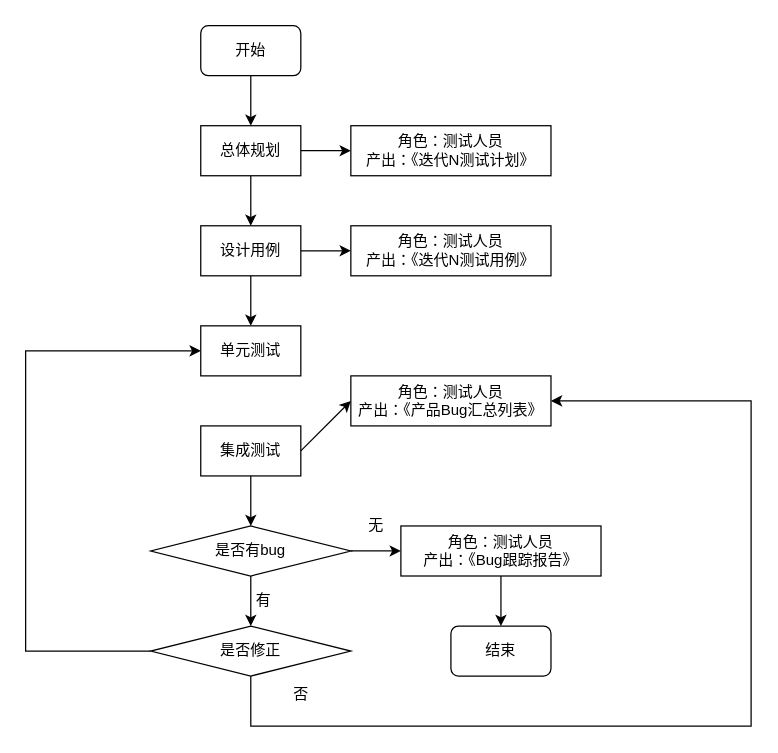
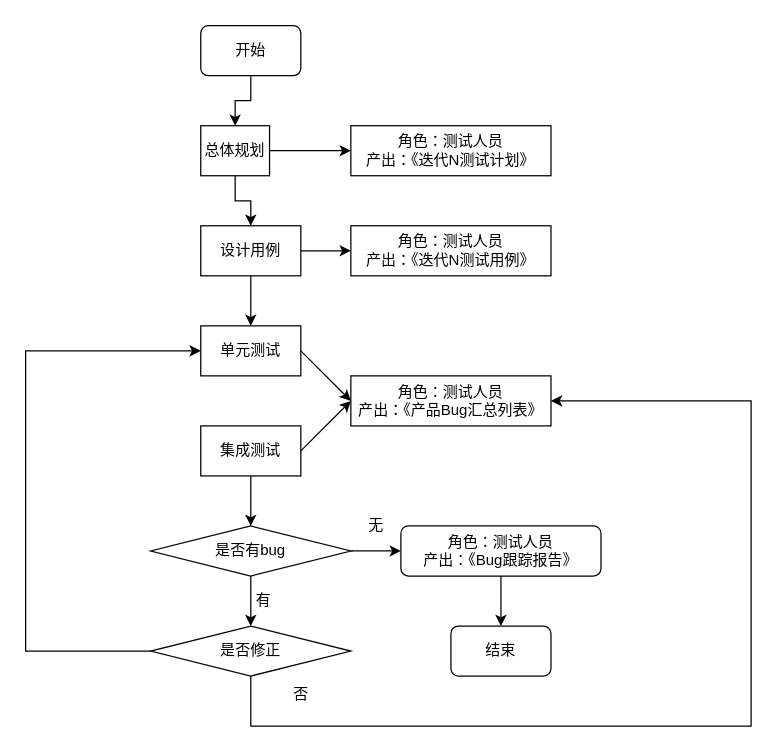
(251, 151) -> (235, 151)
none -> (323, 373)
(501, 551) -> (501, 551)
